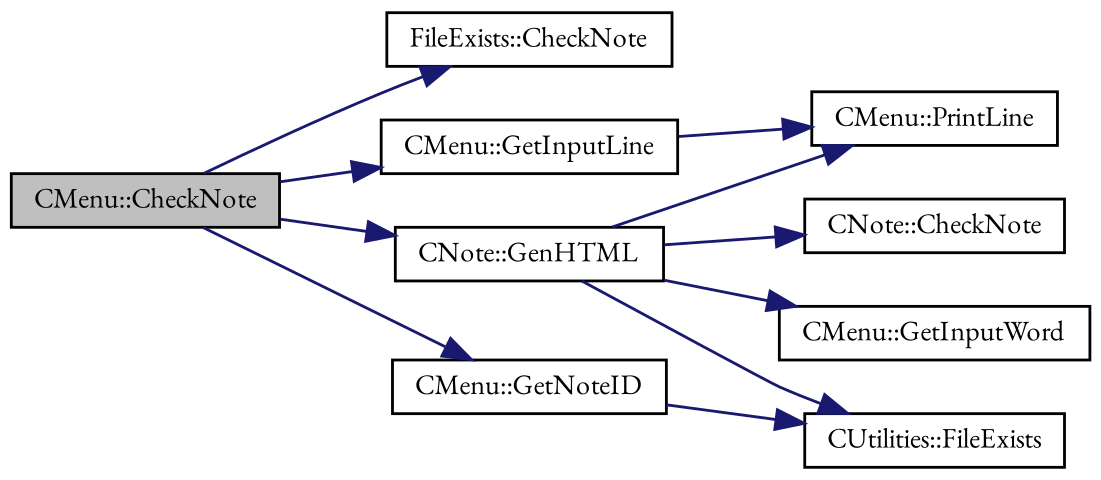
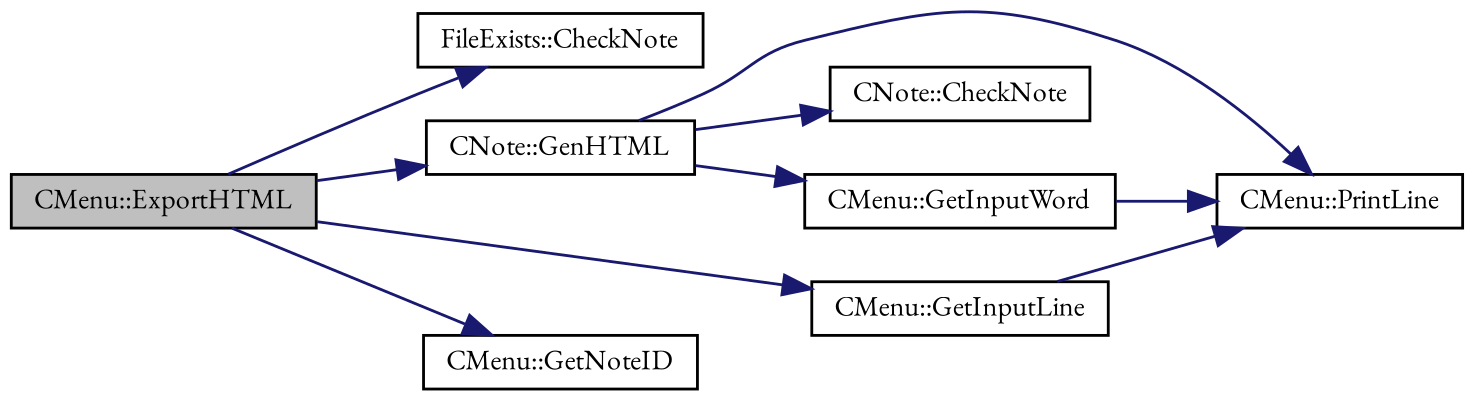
(145, 200) -> (164, 201)
none -> (1152, 201)
(935, 440) -> none
